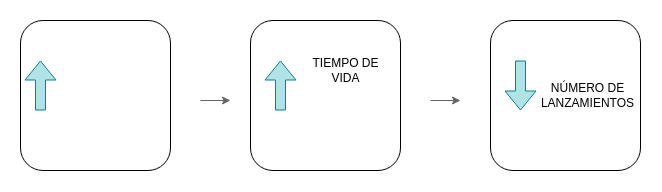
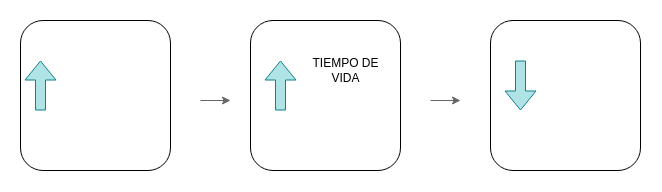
(588, 96) -> none
